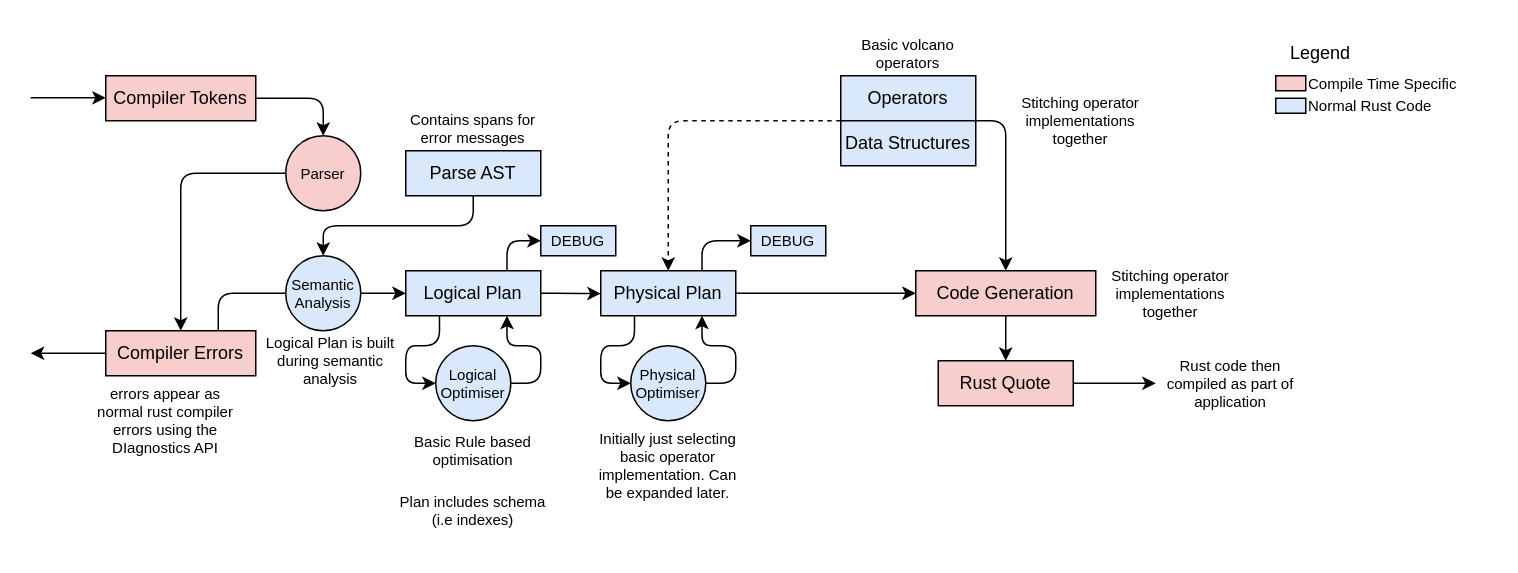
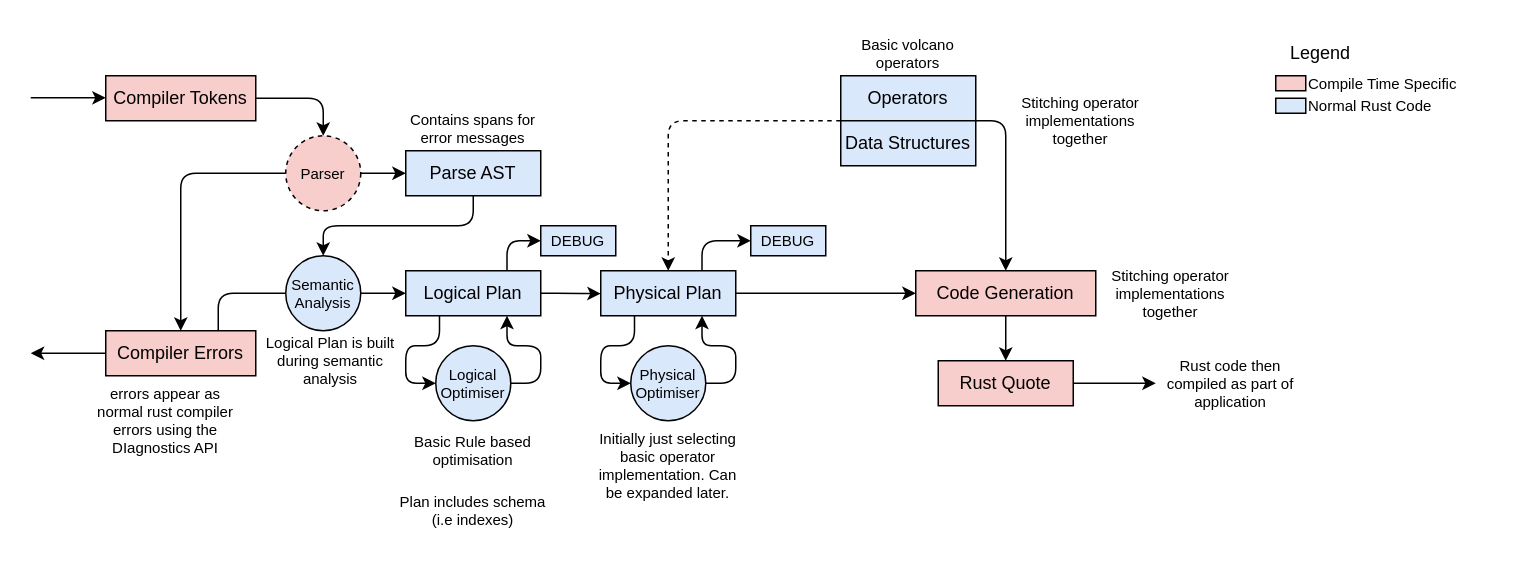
(323, 173) -> (323, 173)
none -> (378, 173)
